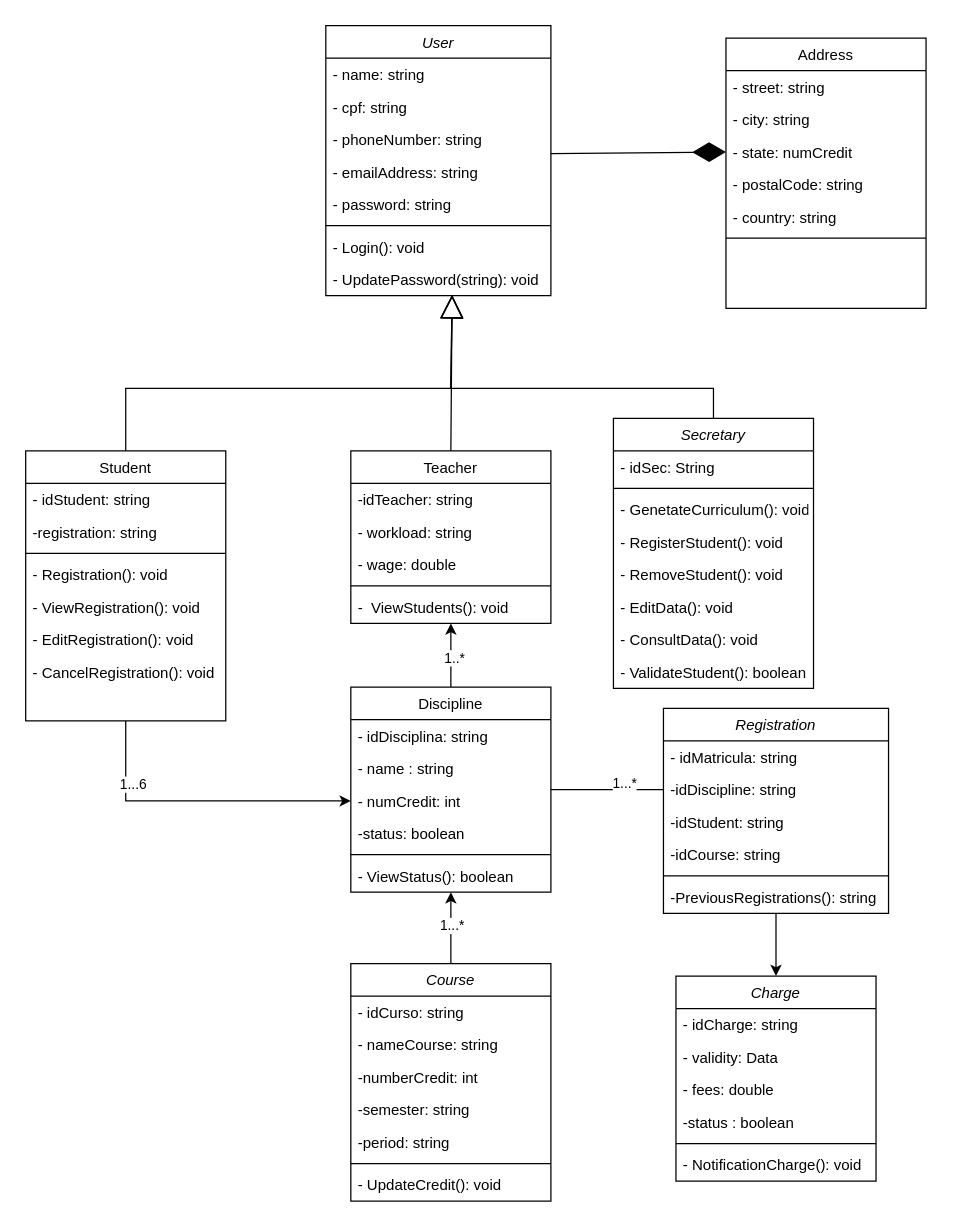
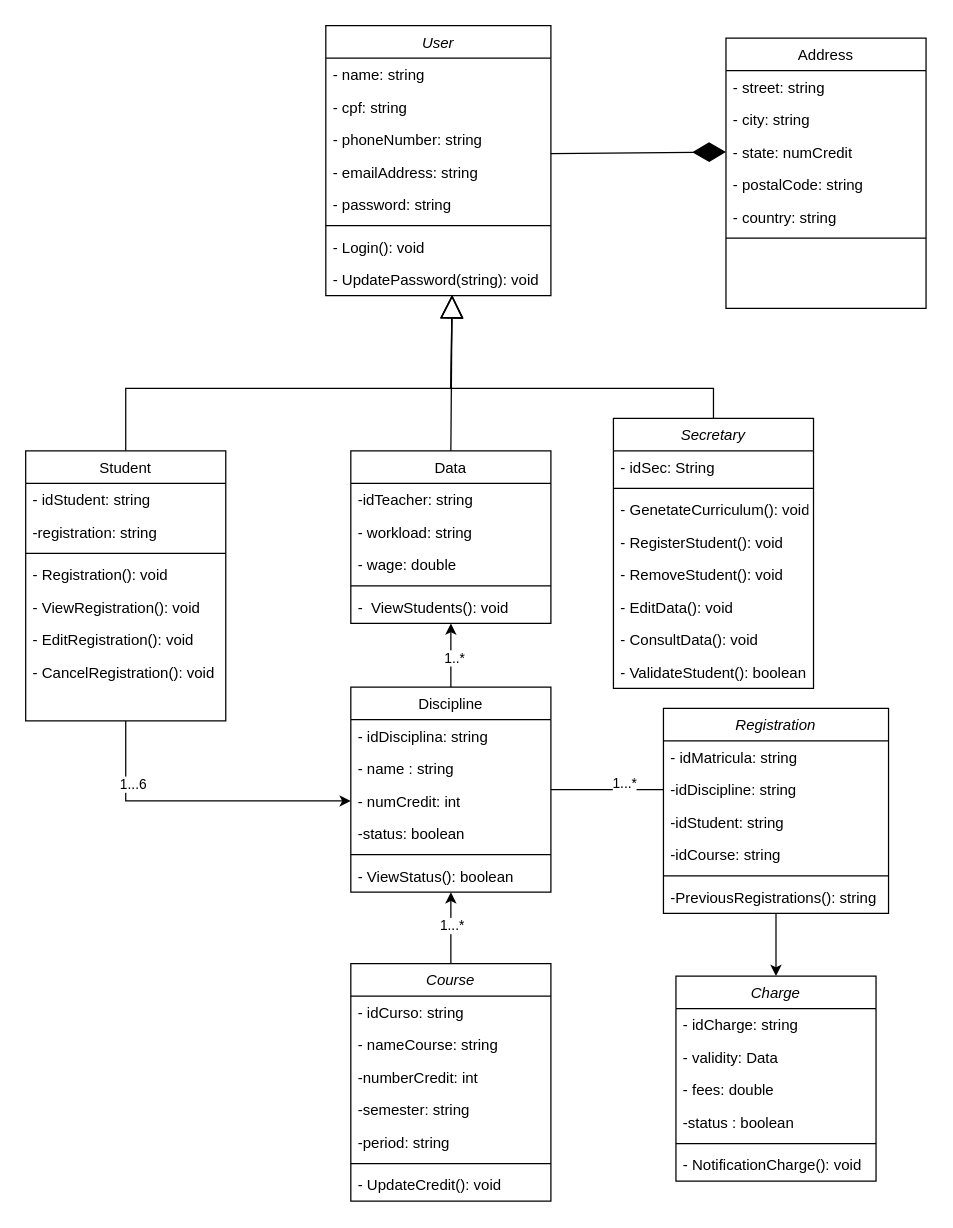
(450, 468) -> (450, 468)
